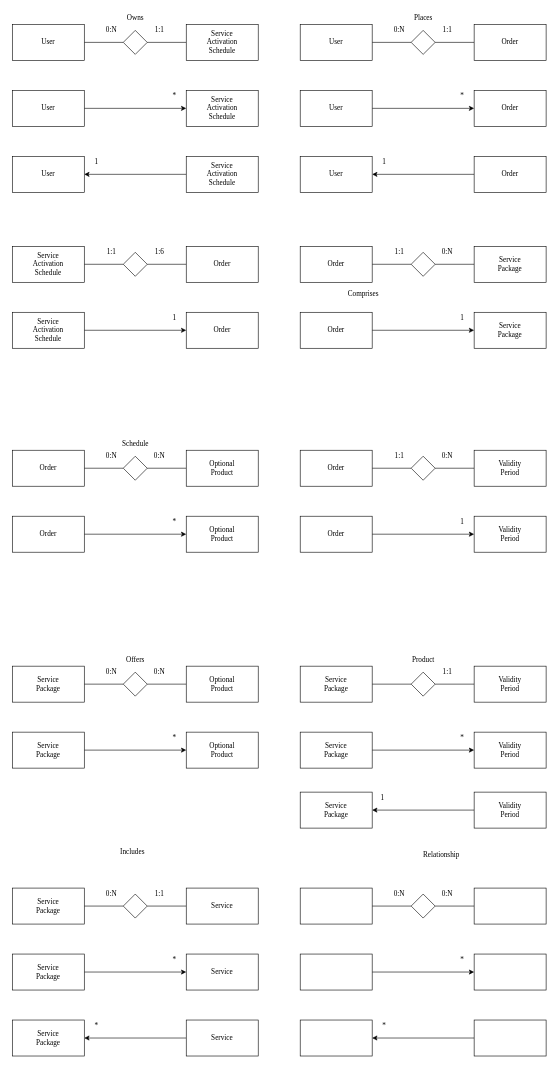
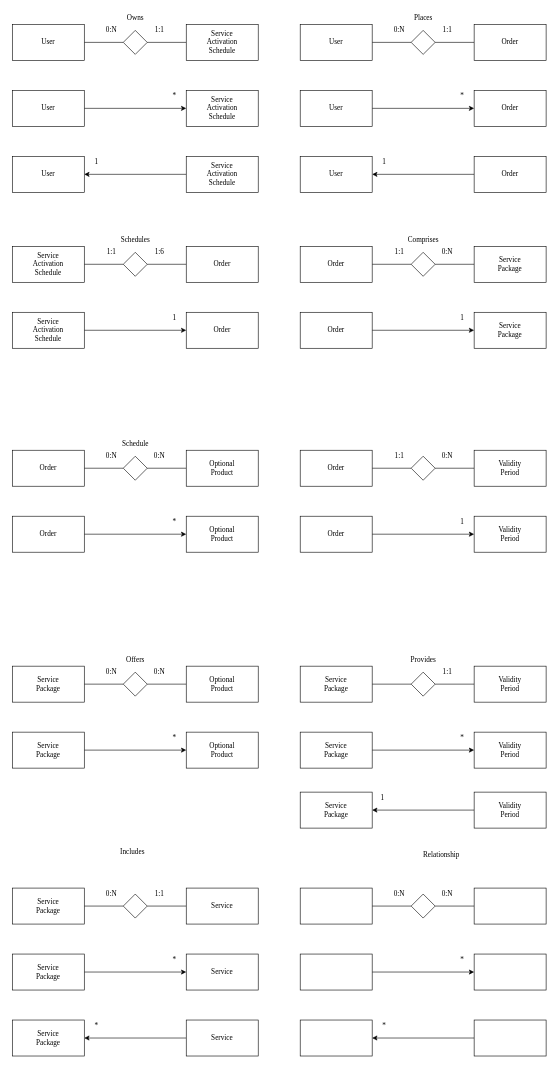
none -> (135, 240)
(363, 294) -> (423, 240)
(424, 660) -> (424, 660)
